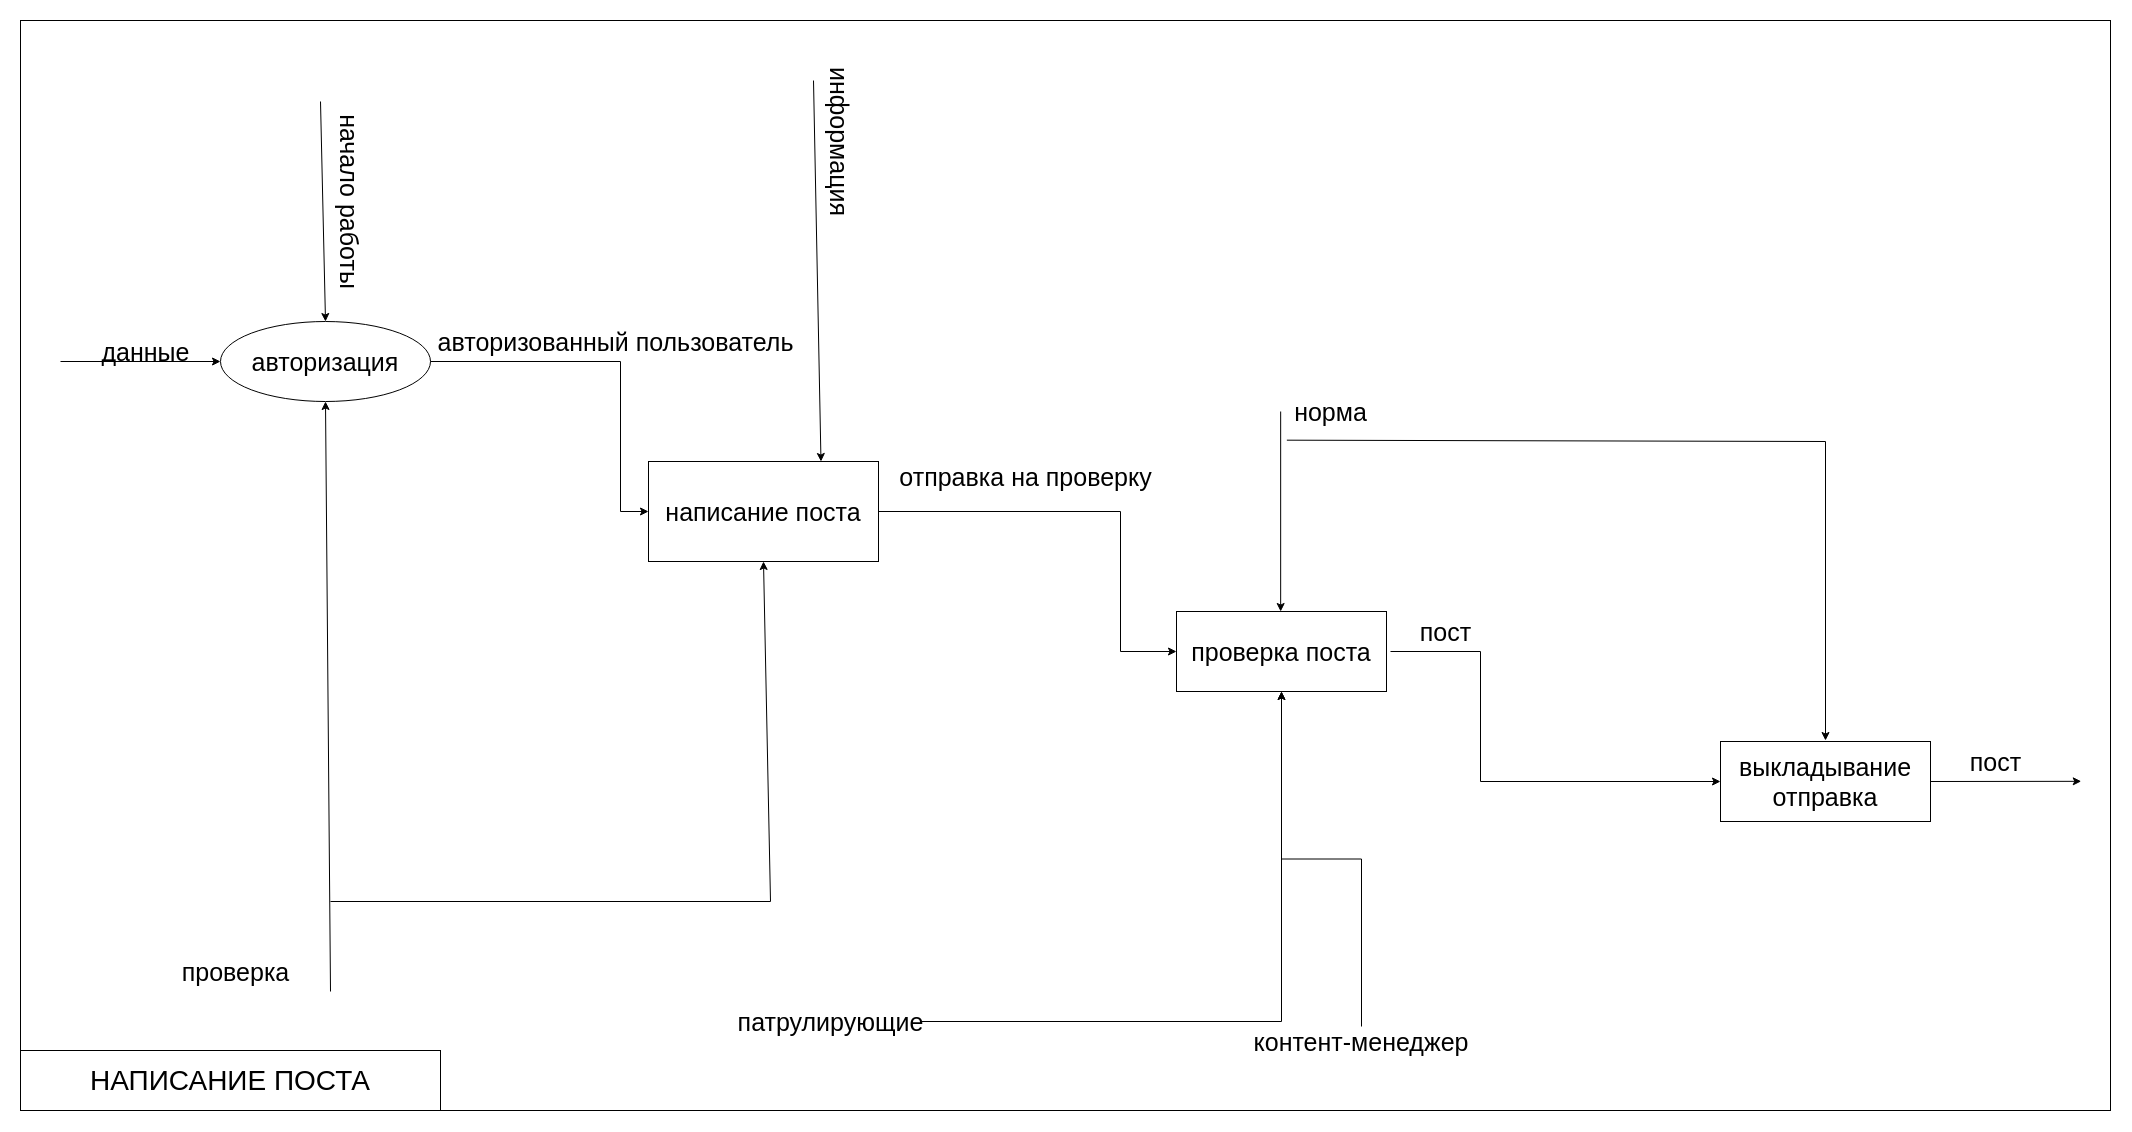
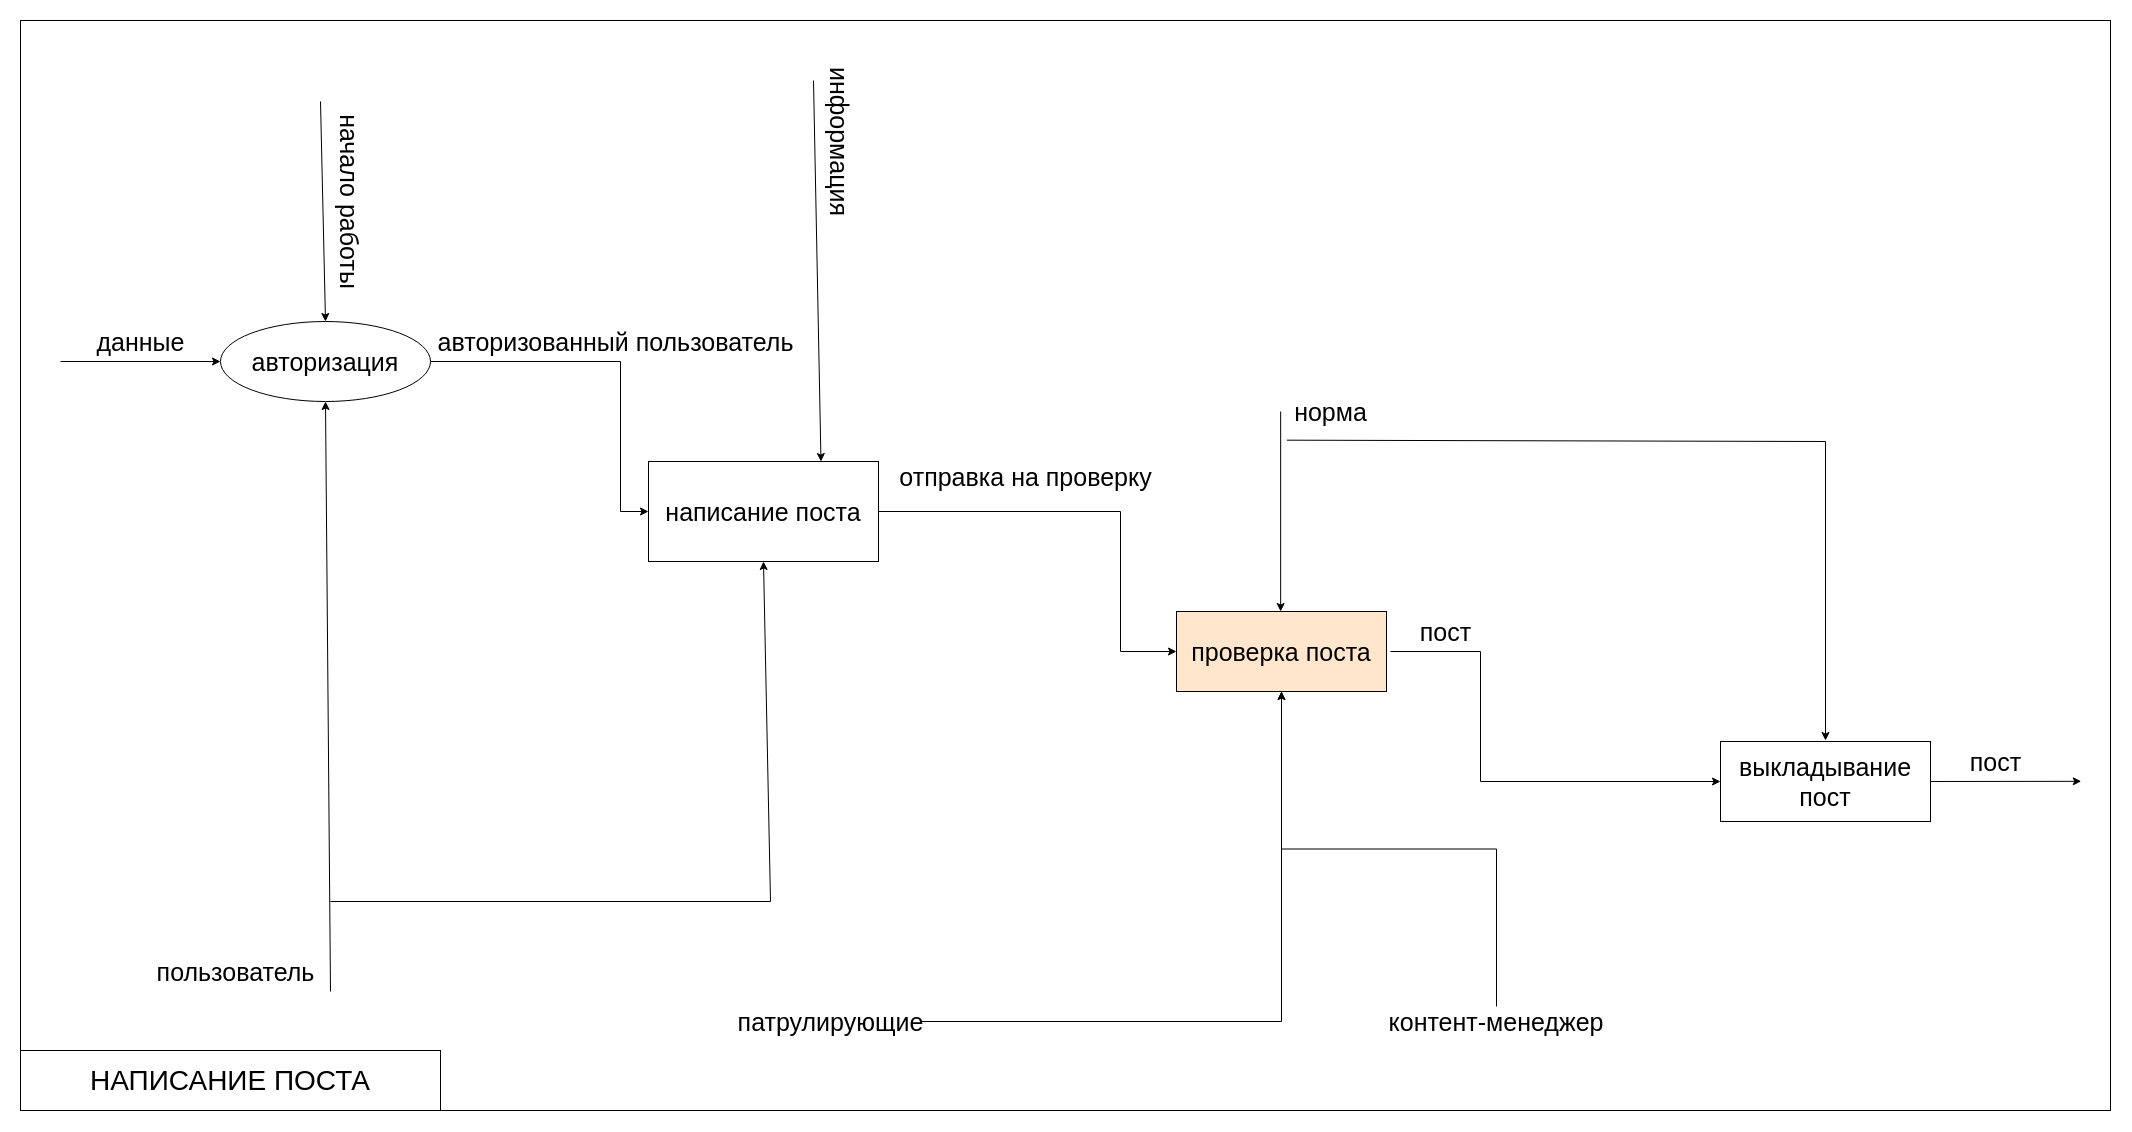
(146, 352) -> (141, 342)
(1282, 652) -> (1282, 652)
(1826, 782) -> (1826, 782)
(236, 972) -> (236, 972)
(1362, 1042) -> (1497, 1022)
